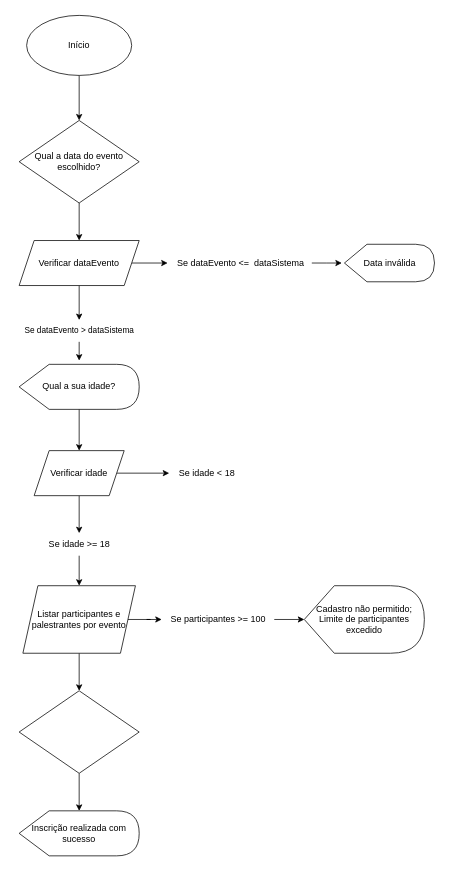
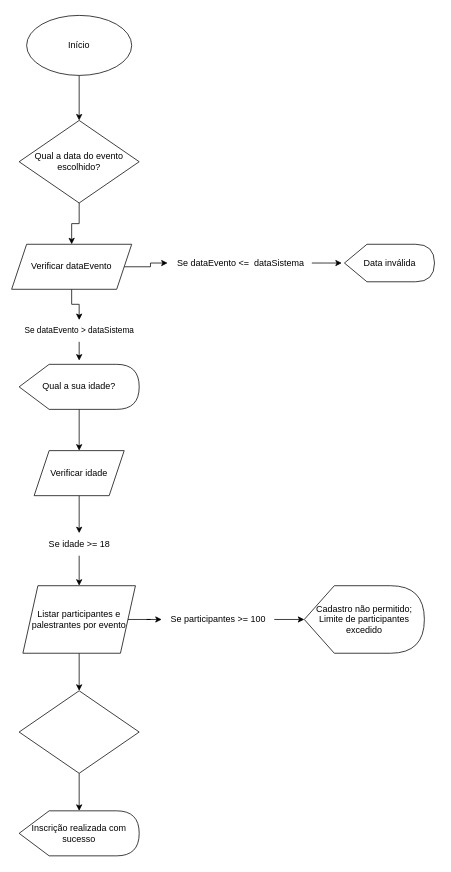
(79, 263) -> (72, 267)
(162, 473) -> none
(207, 473) -> none
